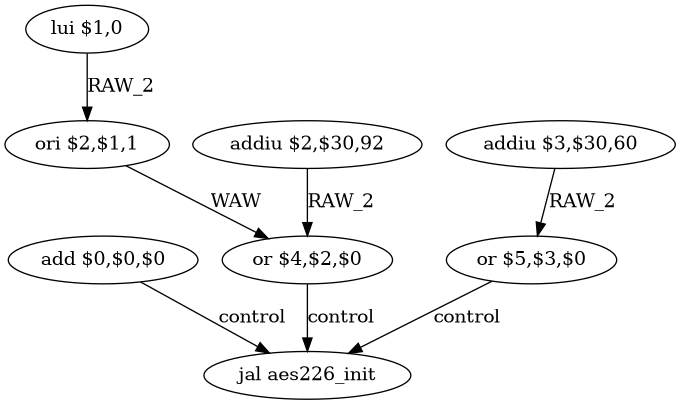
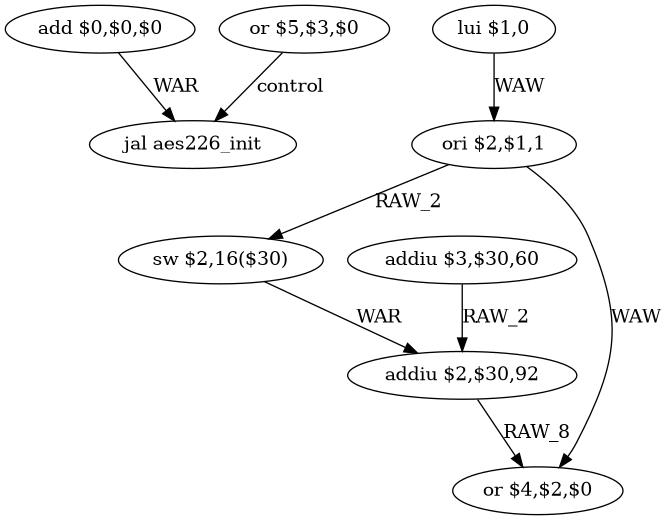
(121, 87) -> (519, 87)
(548, 196) -> (462, 311)
(341, 202) -> (537, 433)
none -> (221, 260)
(307, 311) -> none
(252, 318) -> (176, 87)
